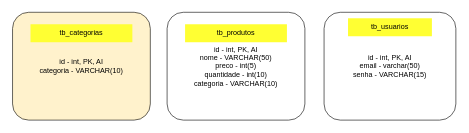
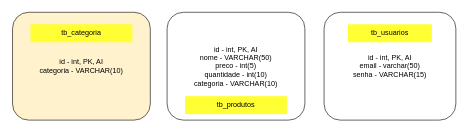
(390, 27) -> (390, 33)
(81, 33) -> (81, 33)
(236, 33) -> (236, 105)
